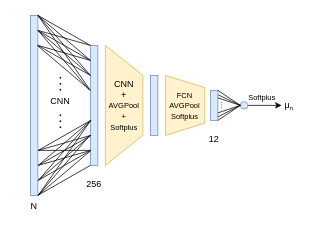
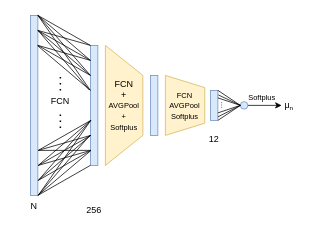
(60, 102) -> (60, 102)
(124, 105) -> (124, 105)
(94, 184) -> (94, 210)
